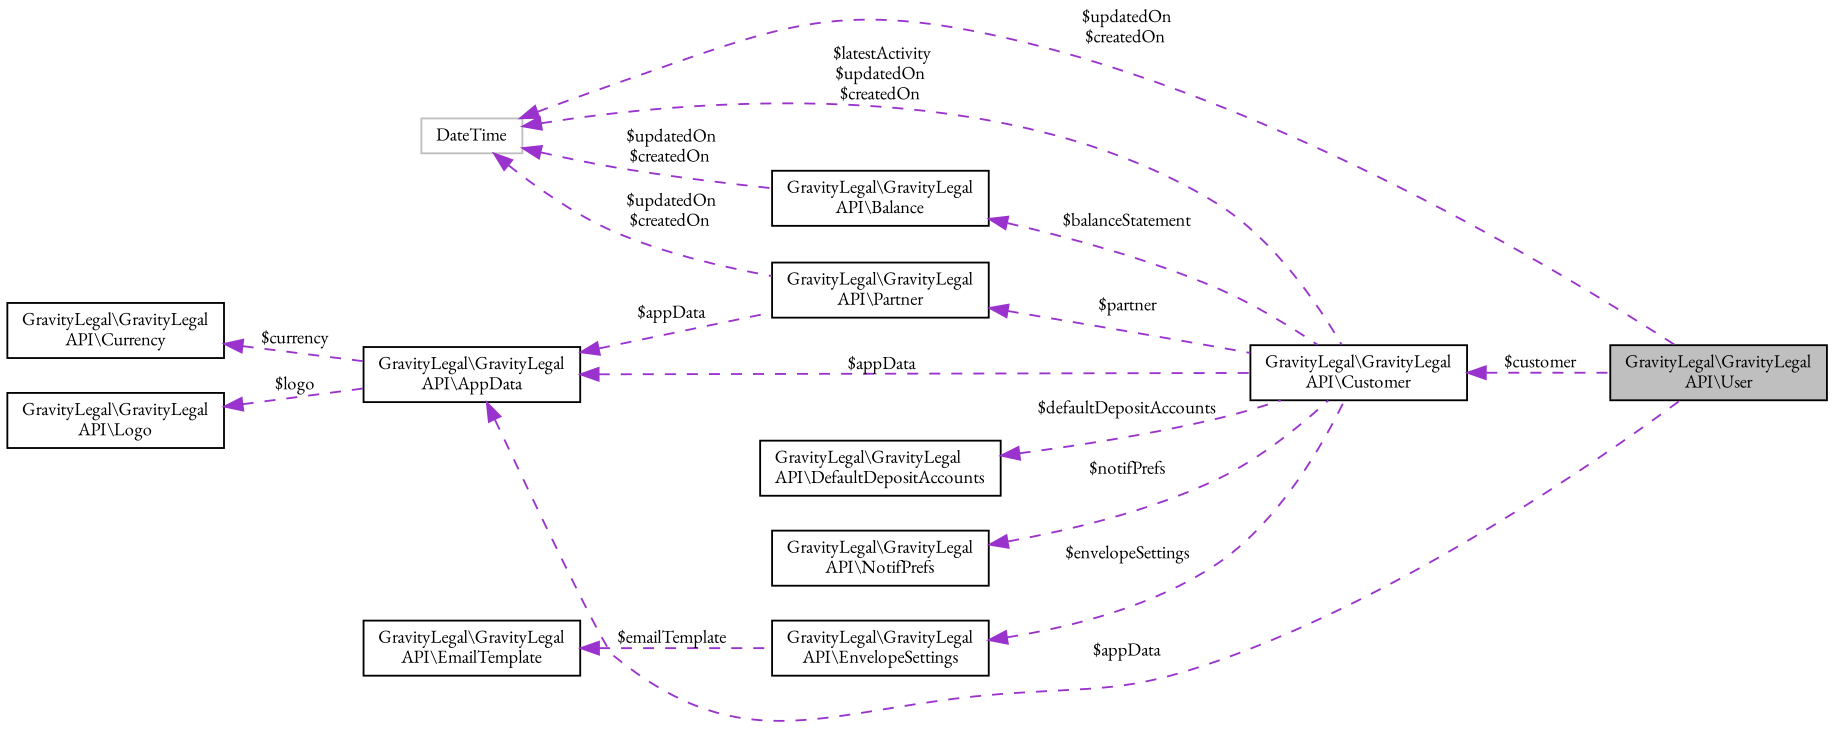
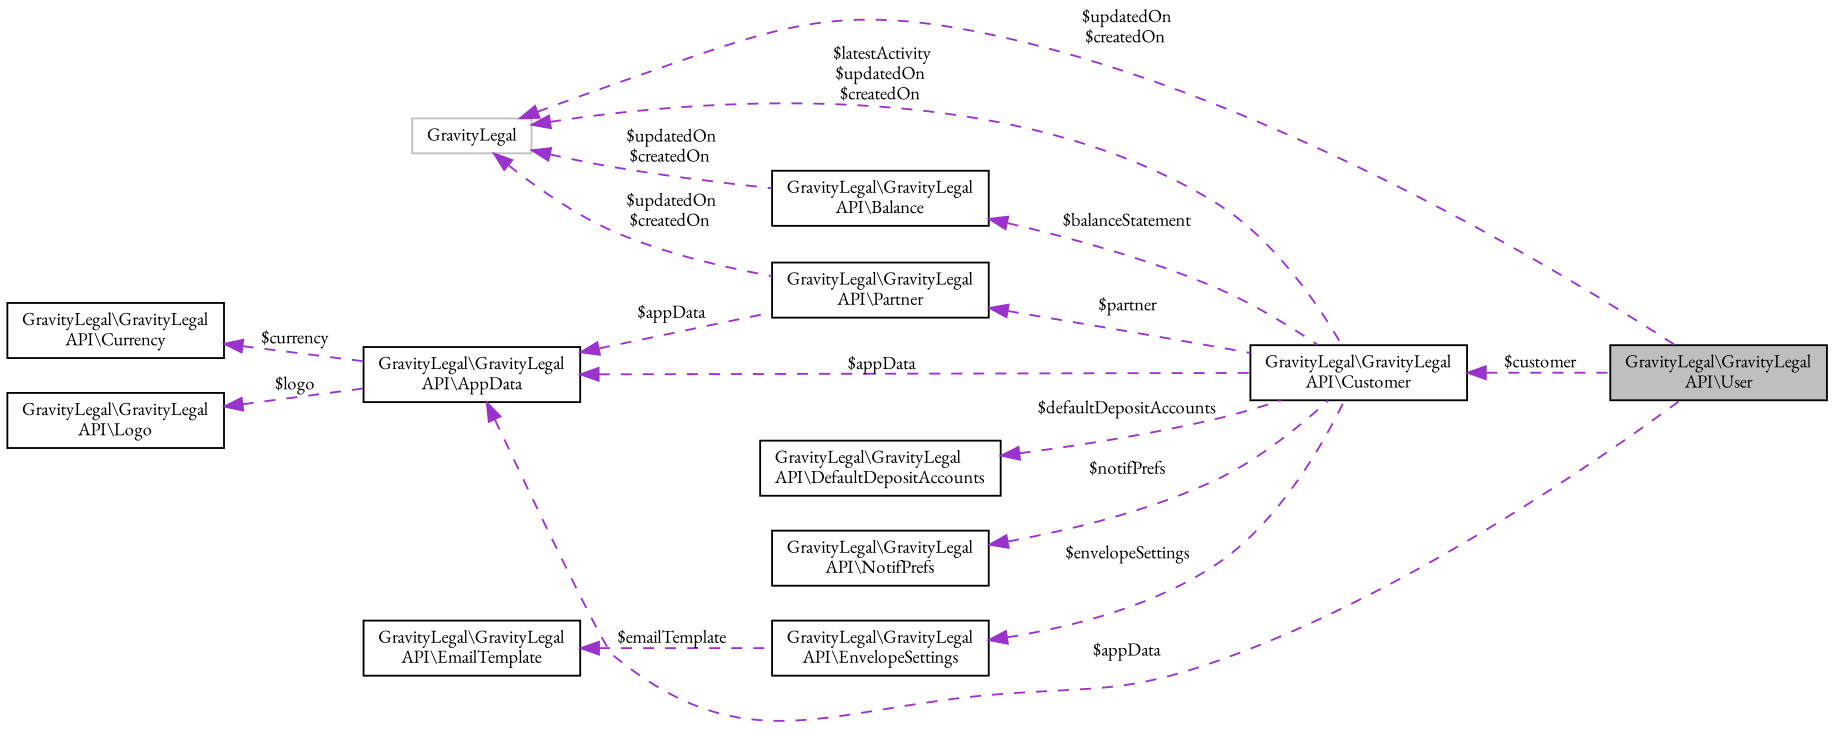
(472, 136) -> (472, 136)
